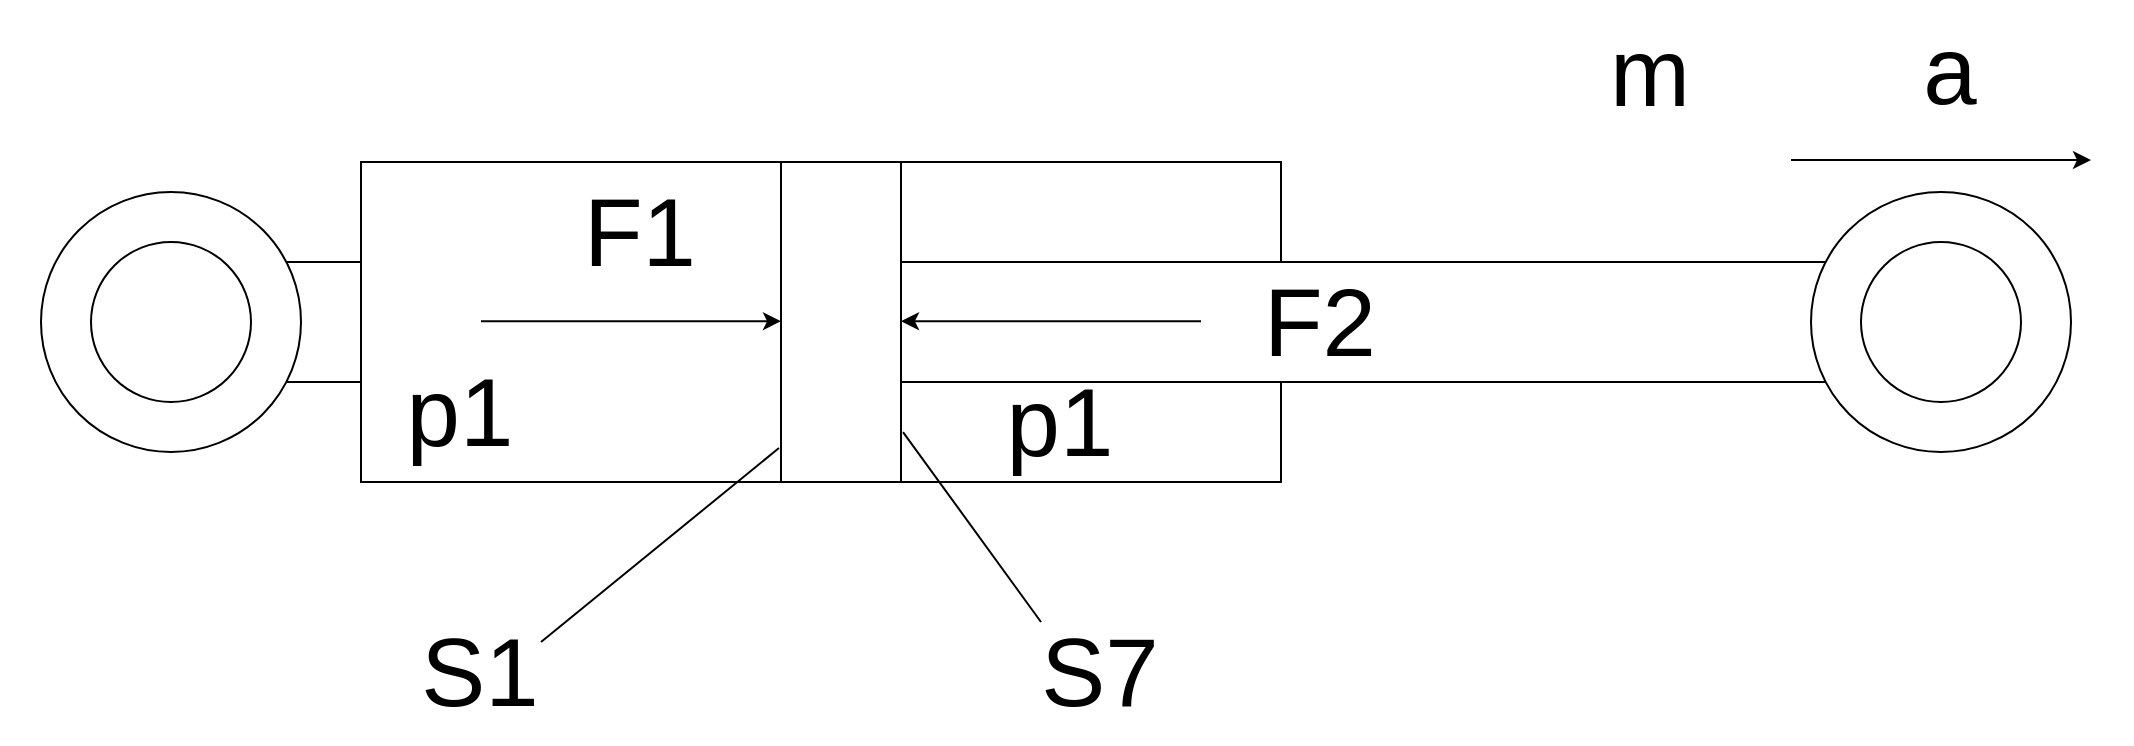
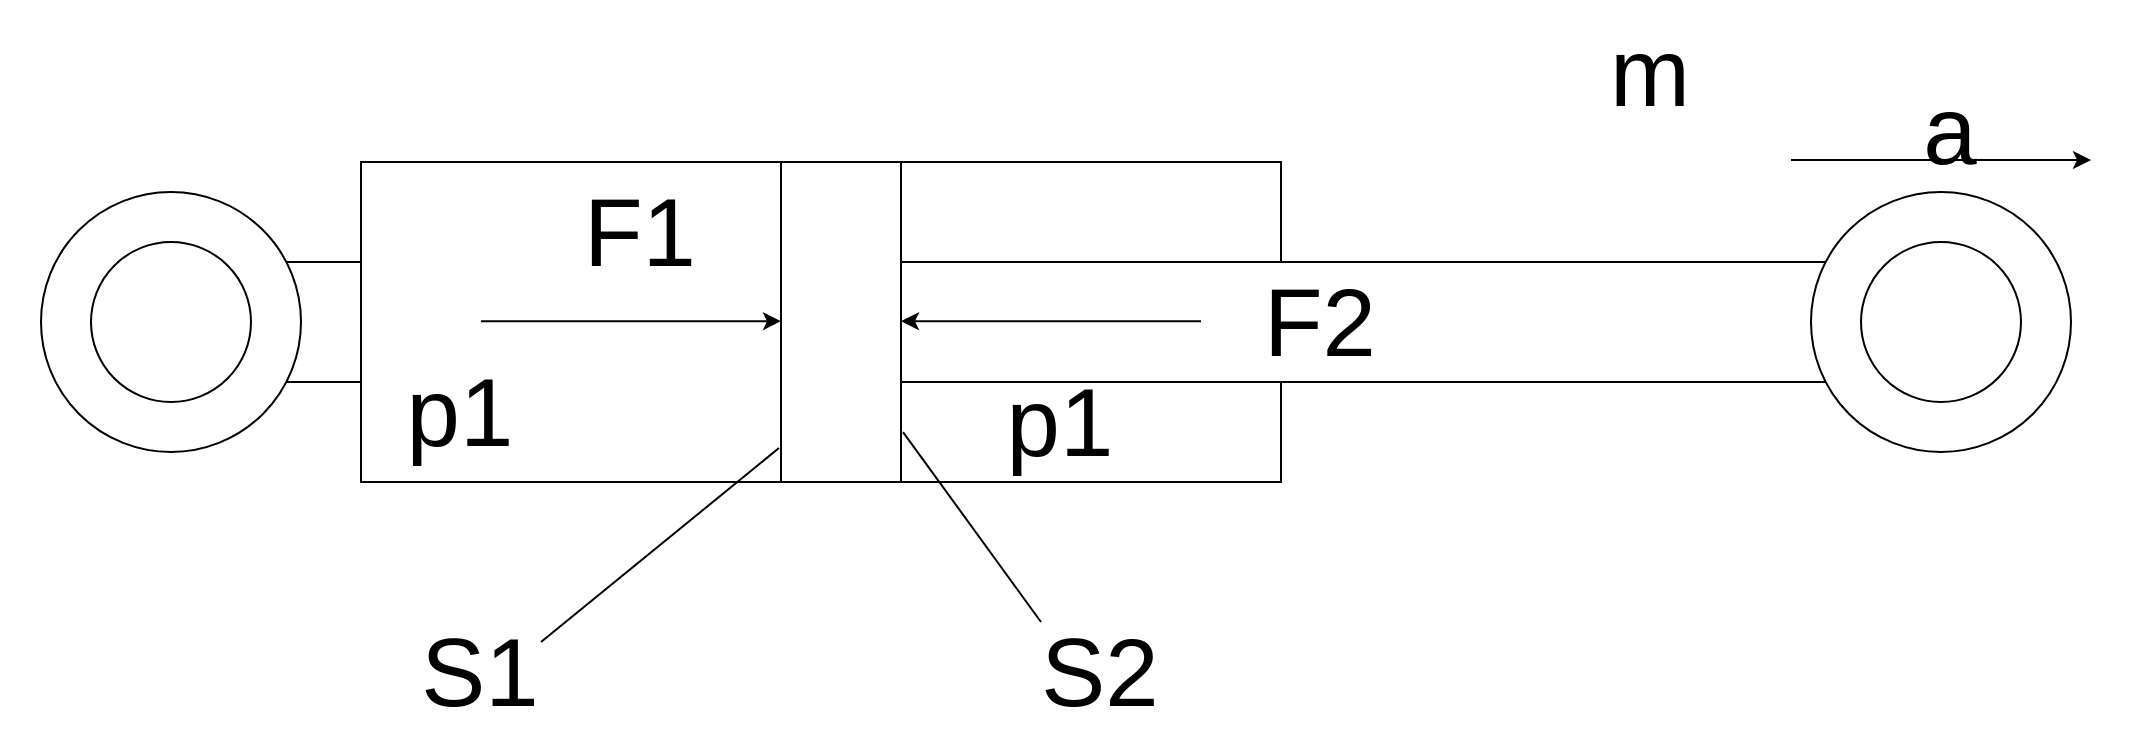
(1951, 71) -> (1951, 131)
(1101, 673) -> (1101, 673)
